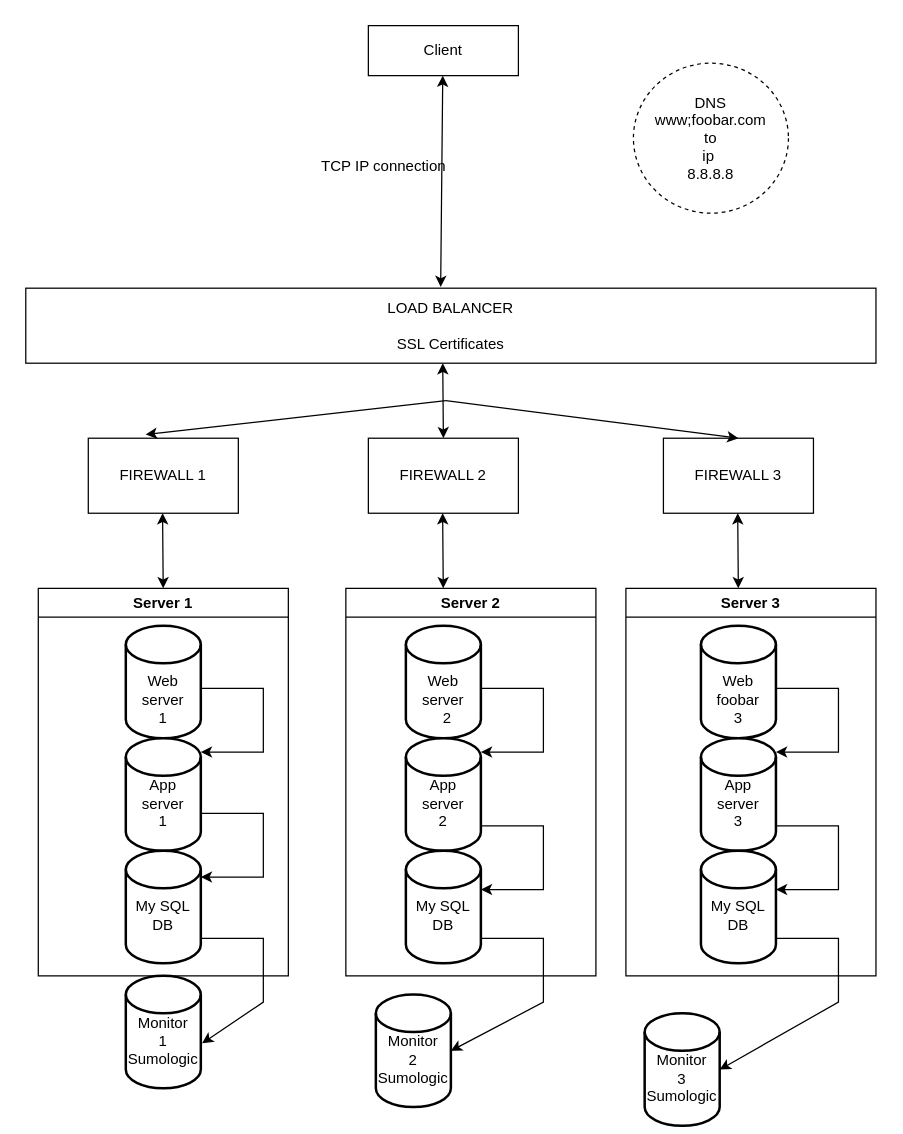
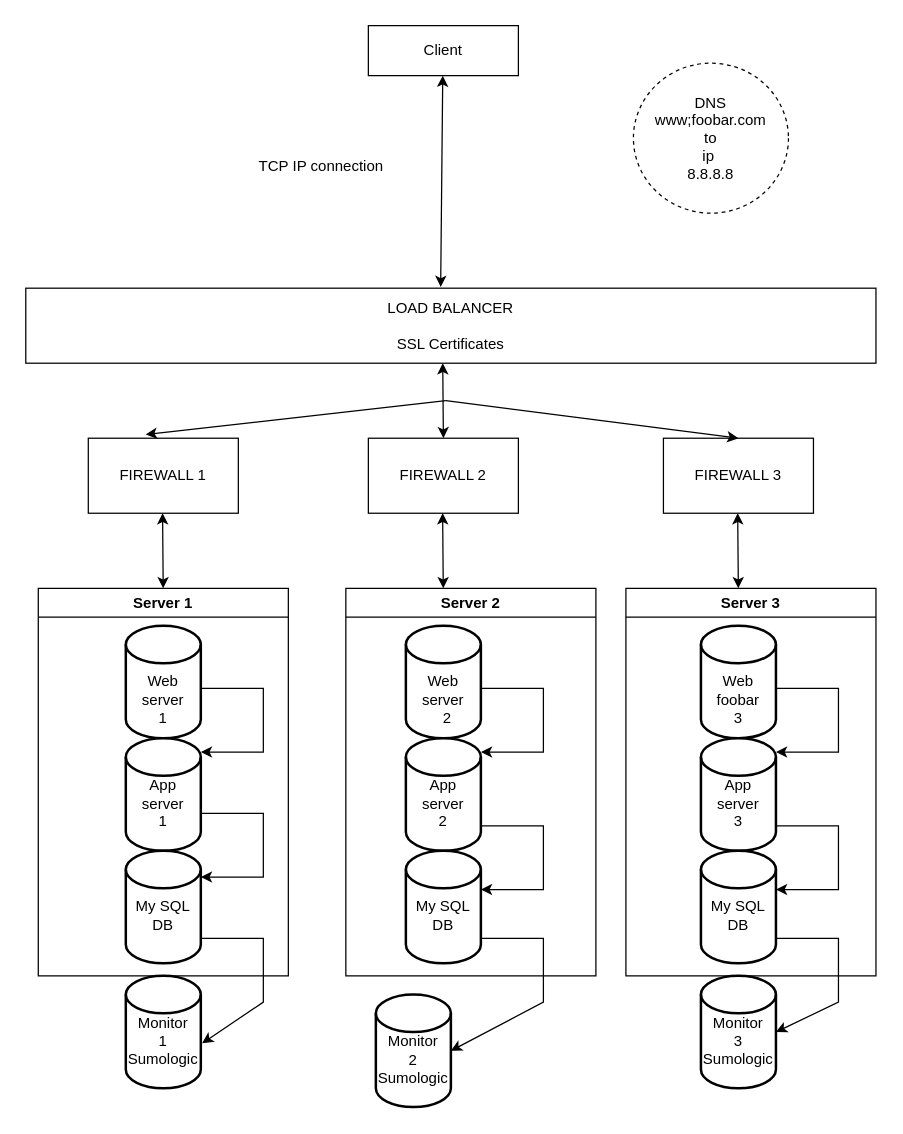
(383, 167) -> (321, 167)
(682, 1069) -> (738, 1032)
